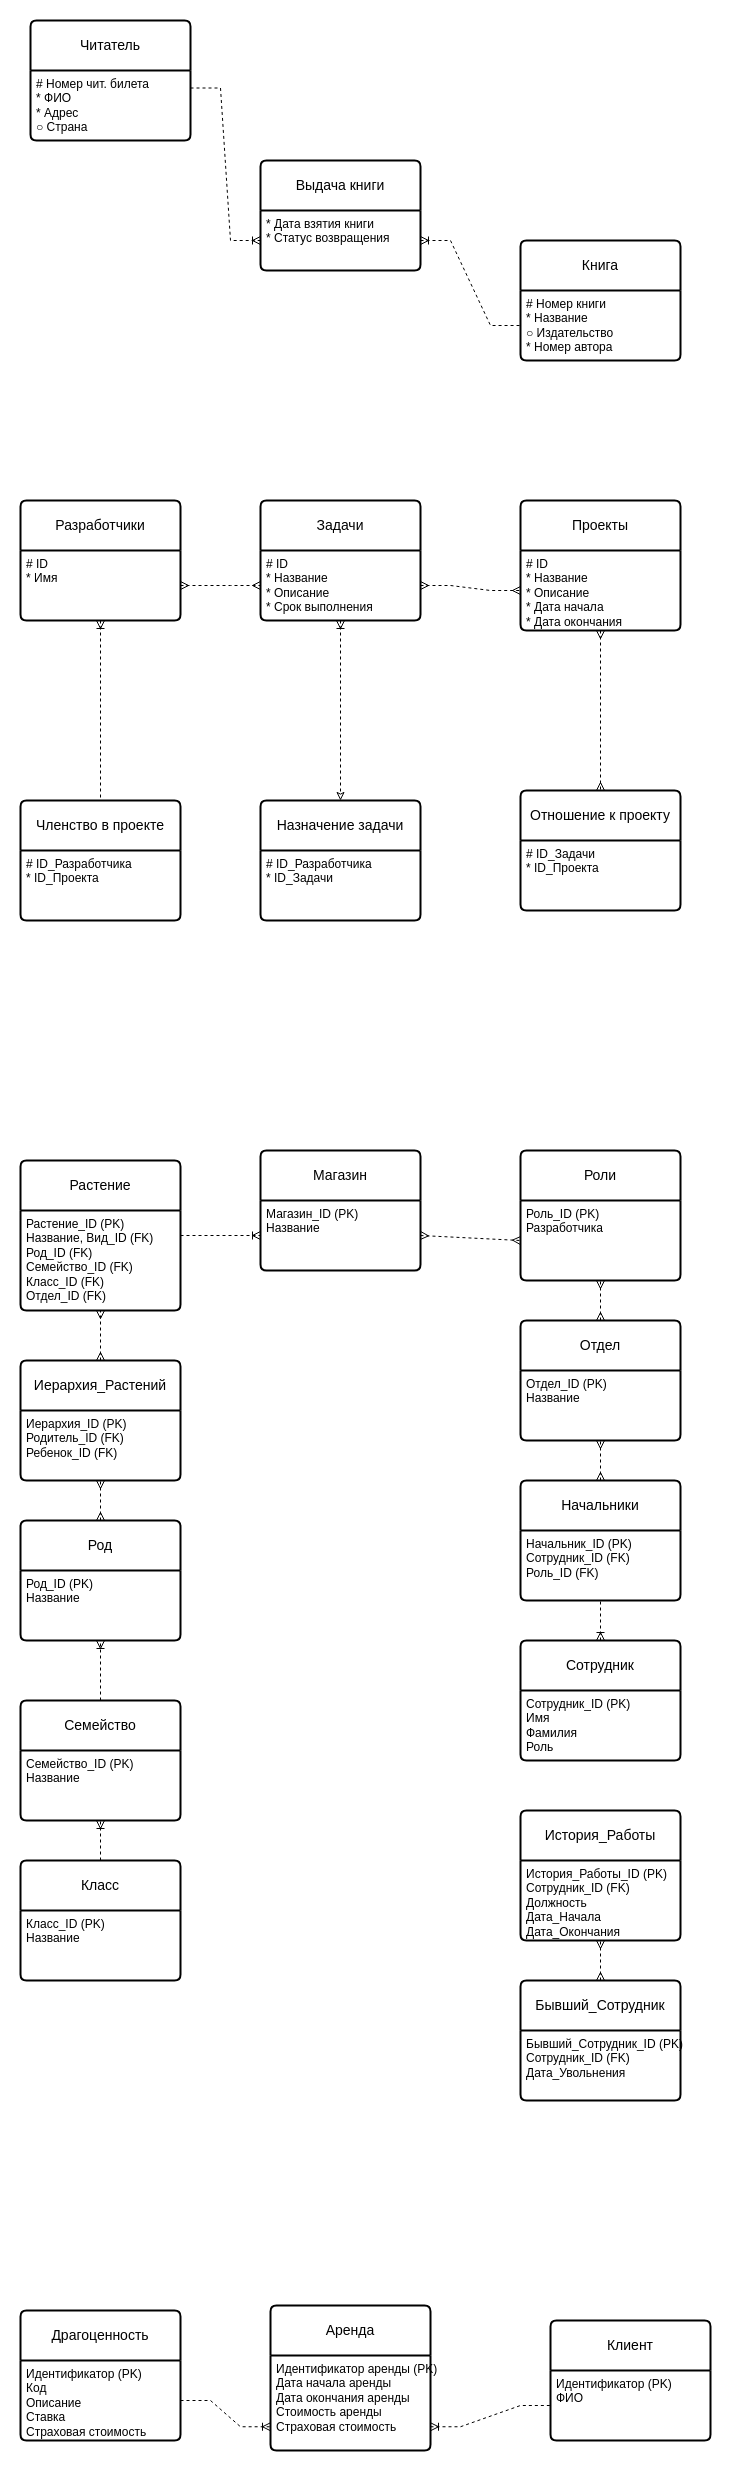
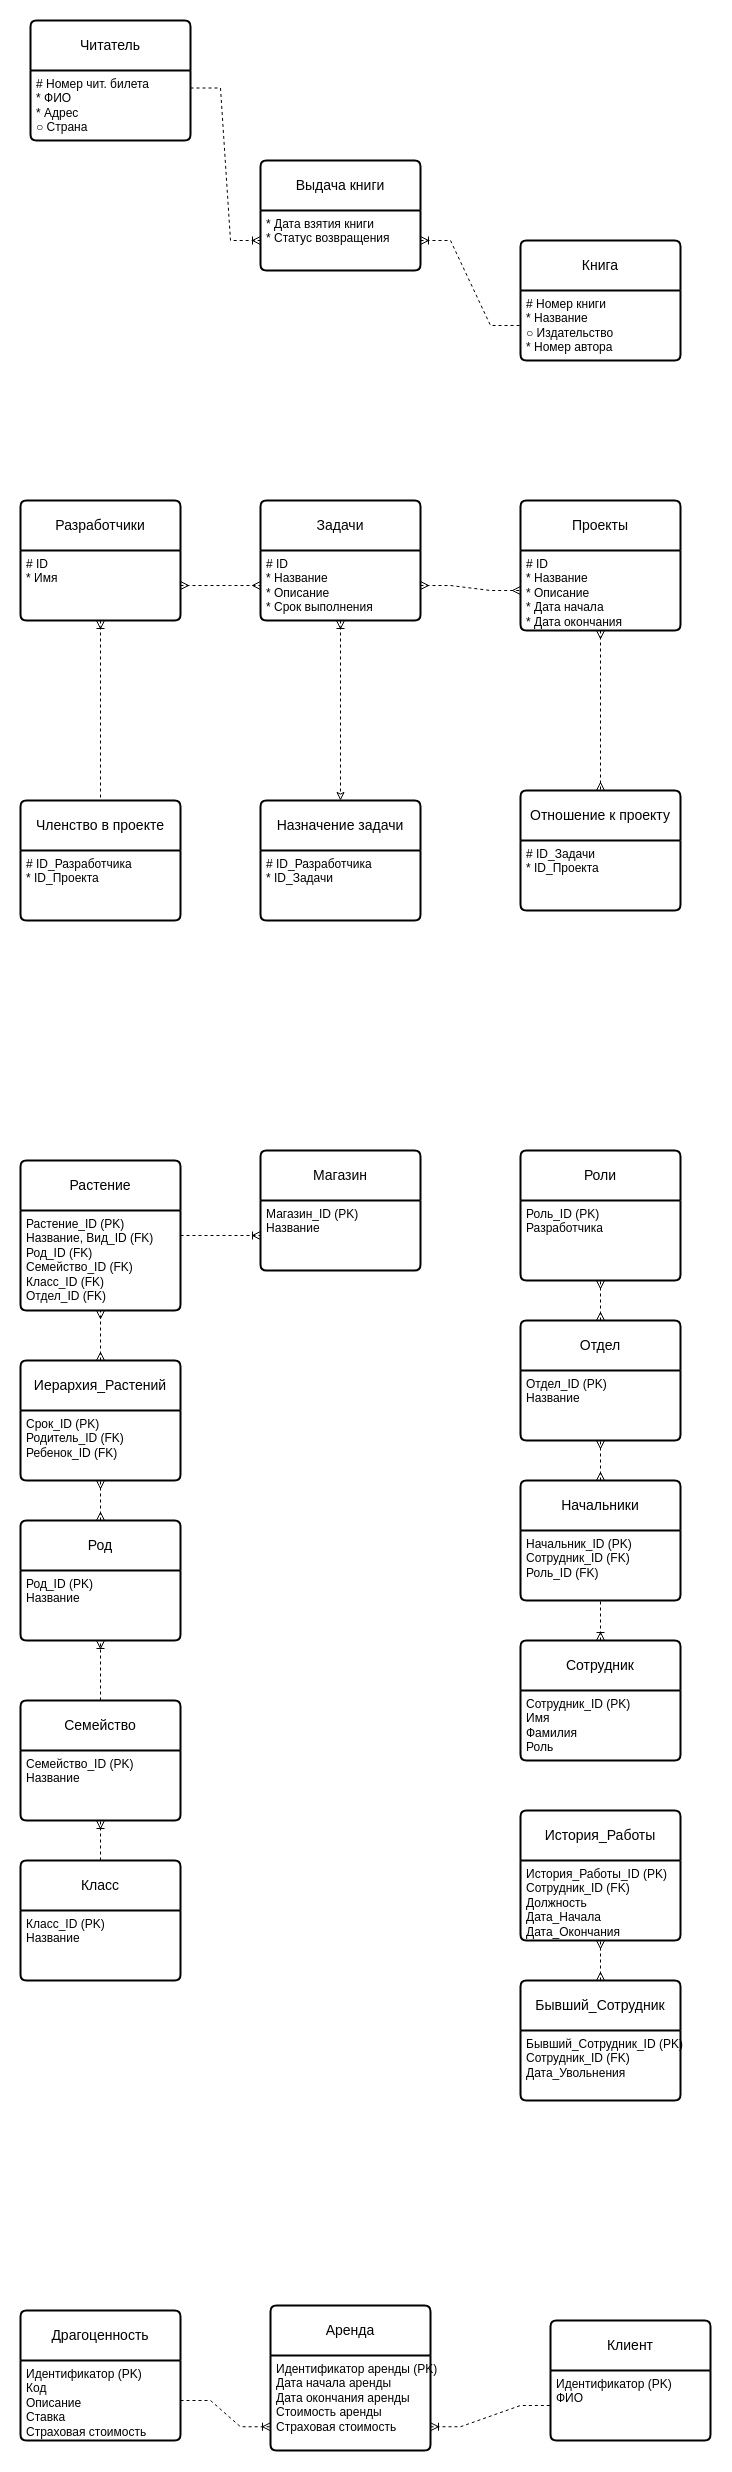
(470, 1238) -> none
(79, 1439) -> (79, 1439)
